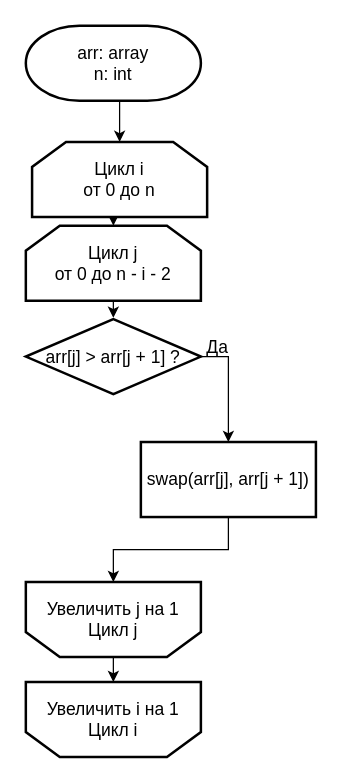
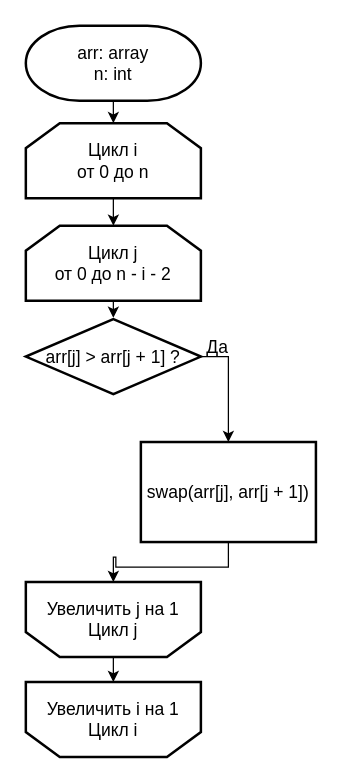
(119, 179) -> (113, 161)
(228, 479) -> (228, 492)
